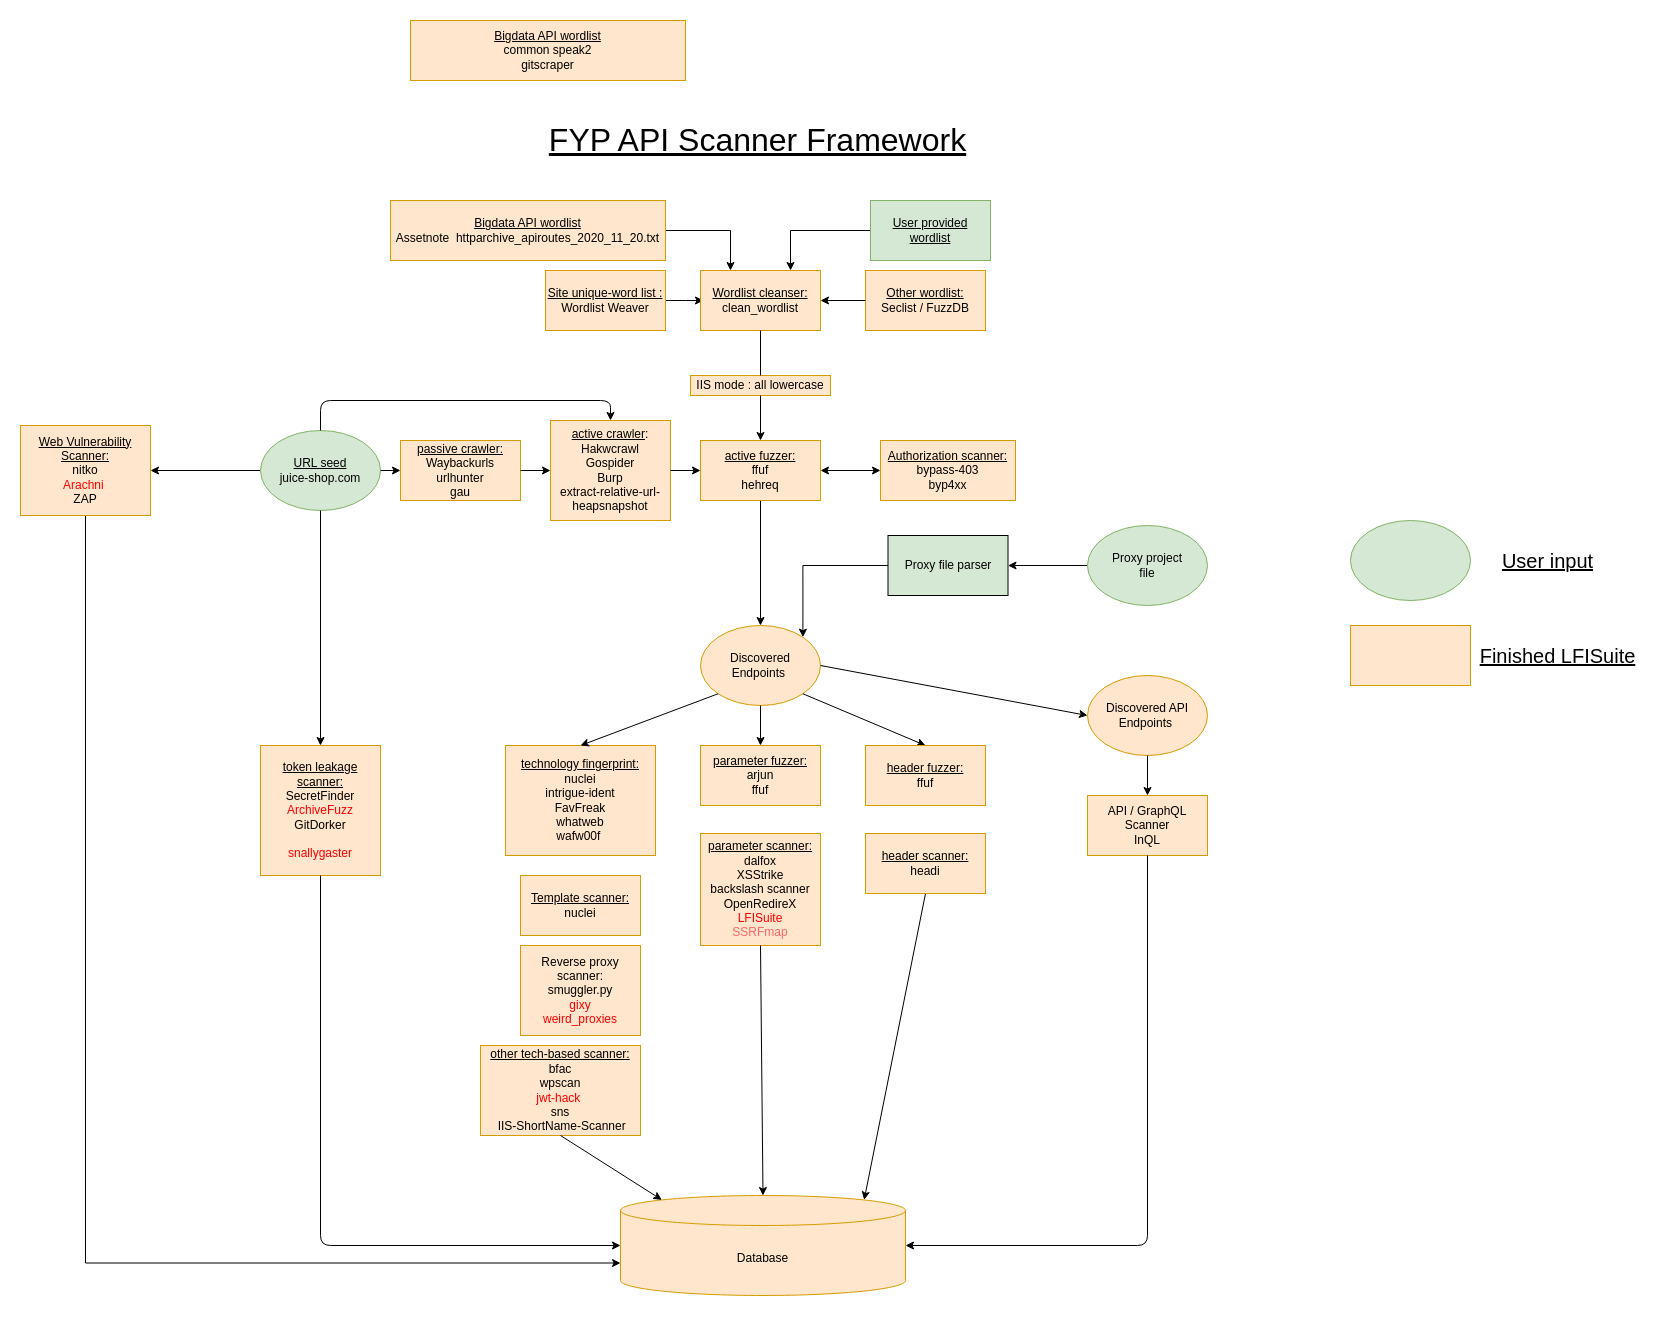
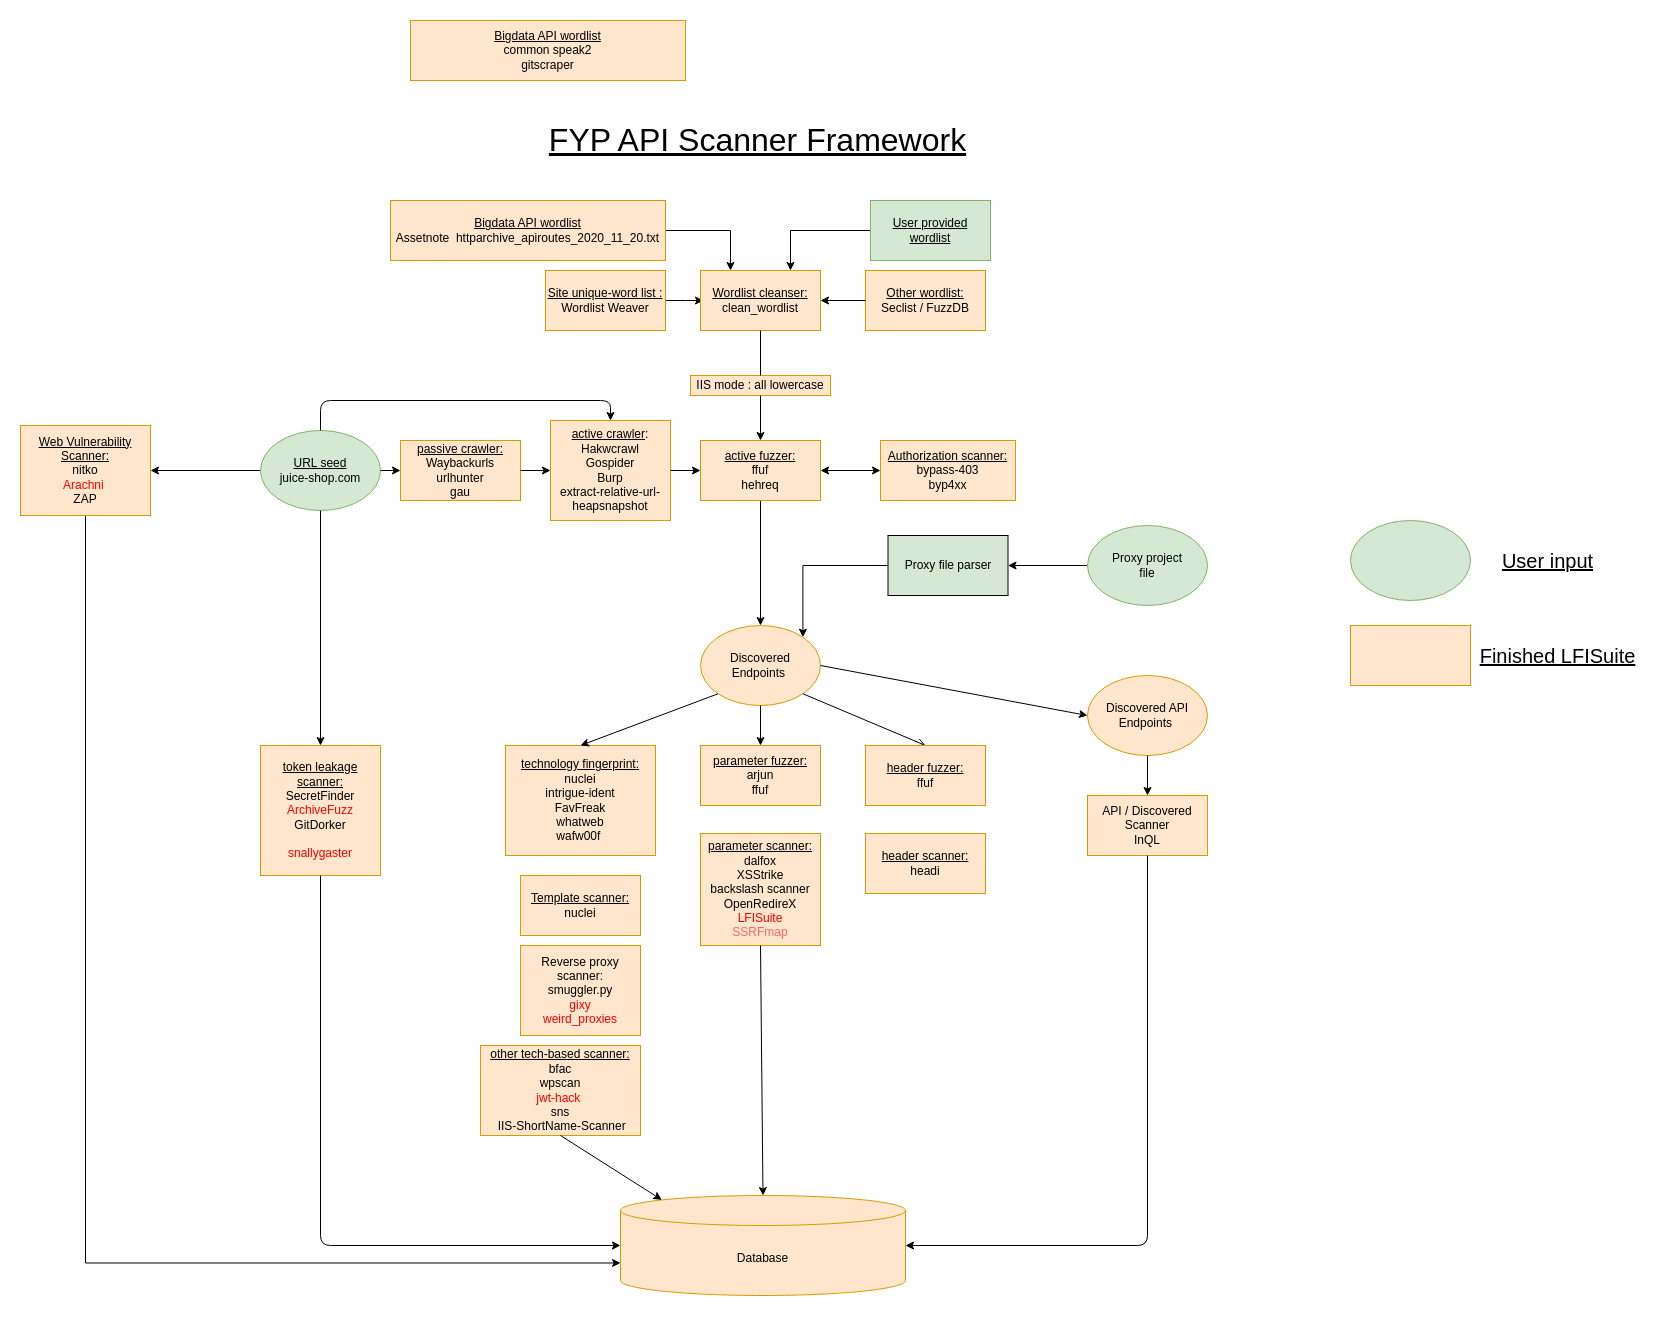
(918, 742) -> (920, 743)
(1148, 826) -> (1148, 826)
(895, 1044) -> none
